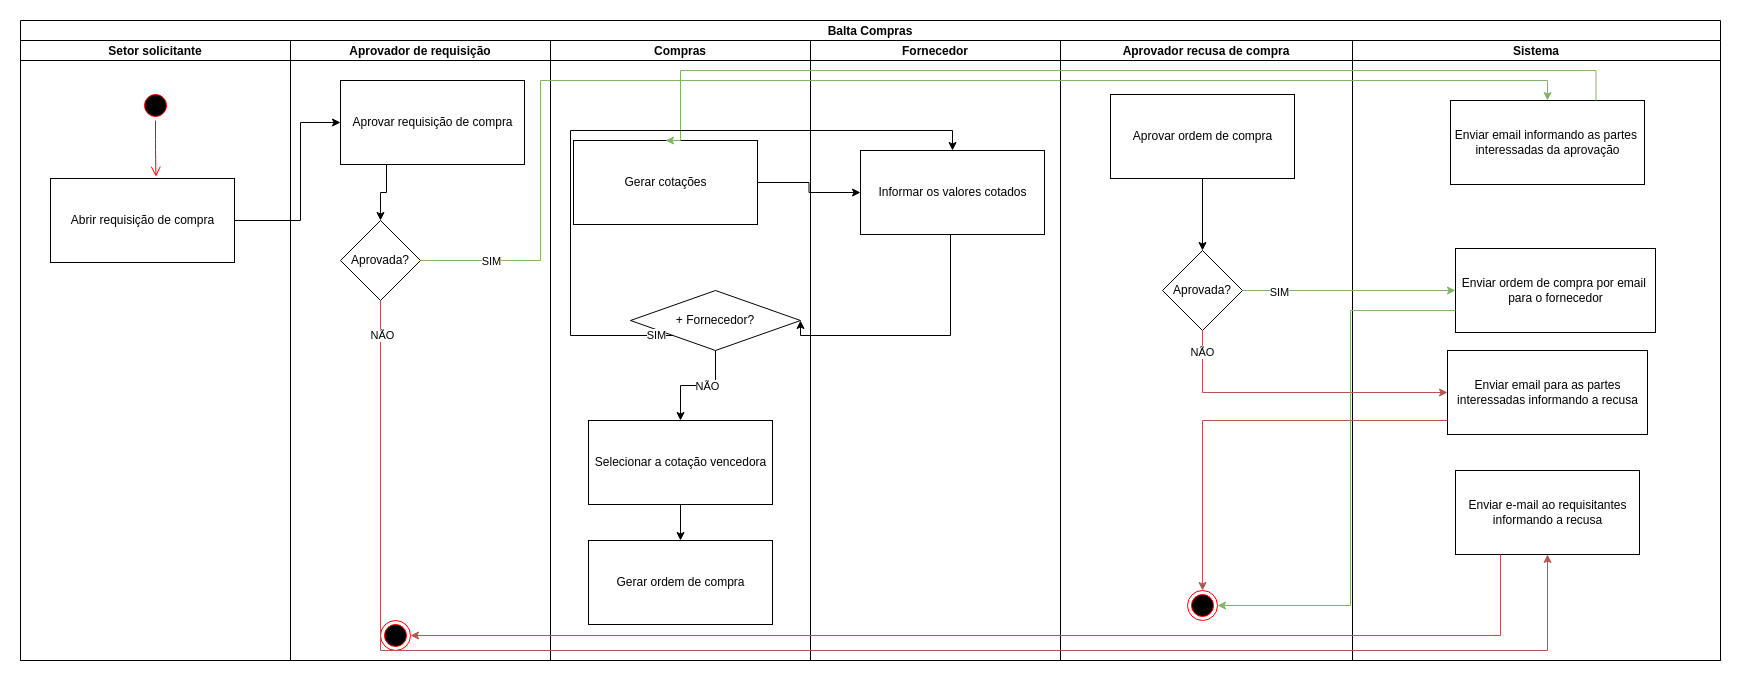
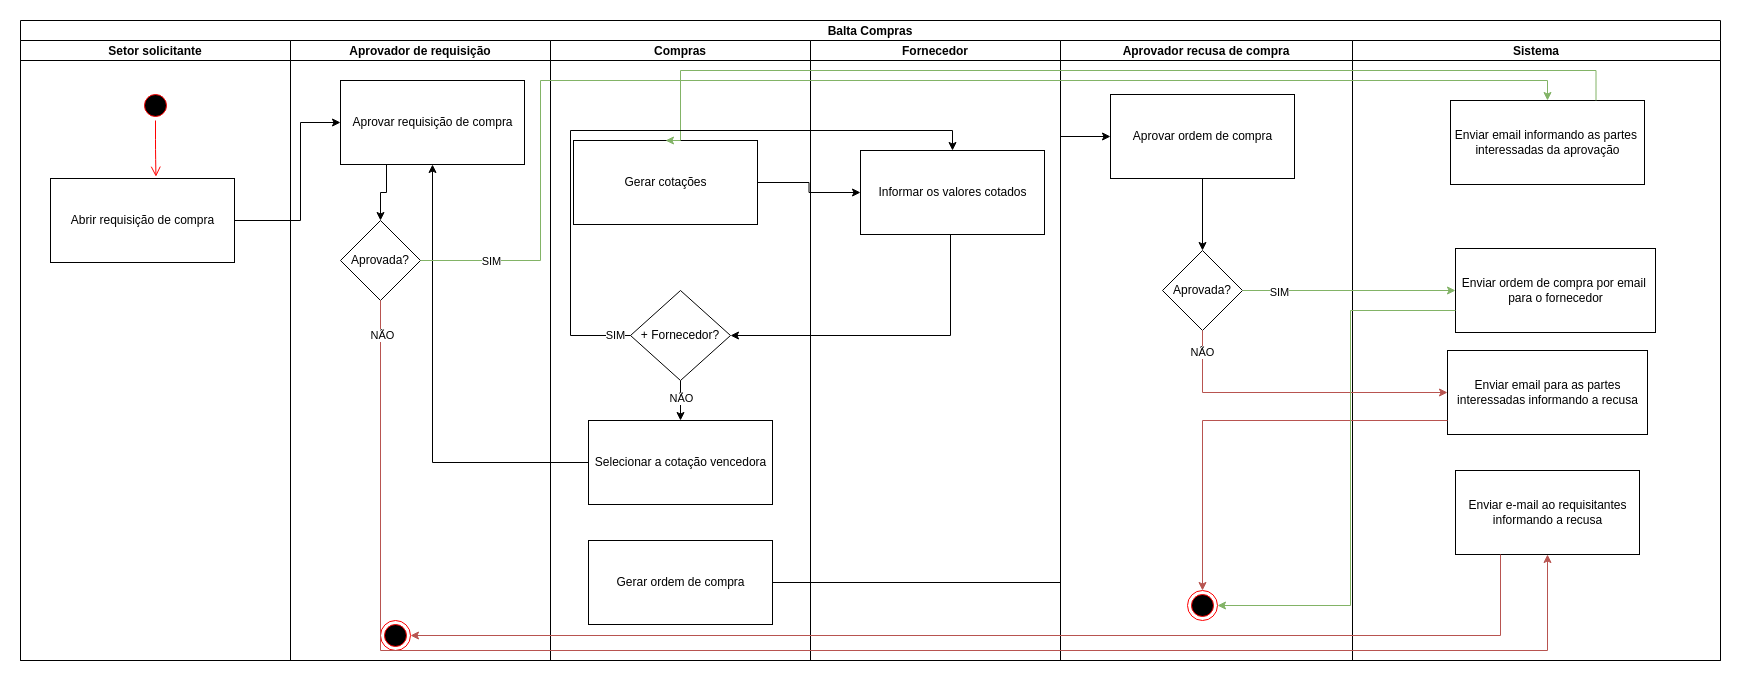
(716, 321) -> (681, 336)
(681, 523) -> (433, 395)
none -> (916, 583)
